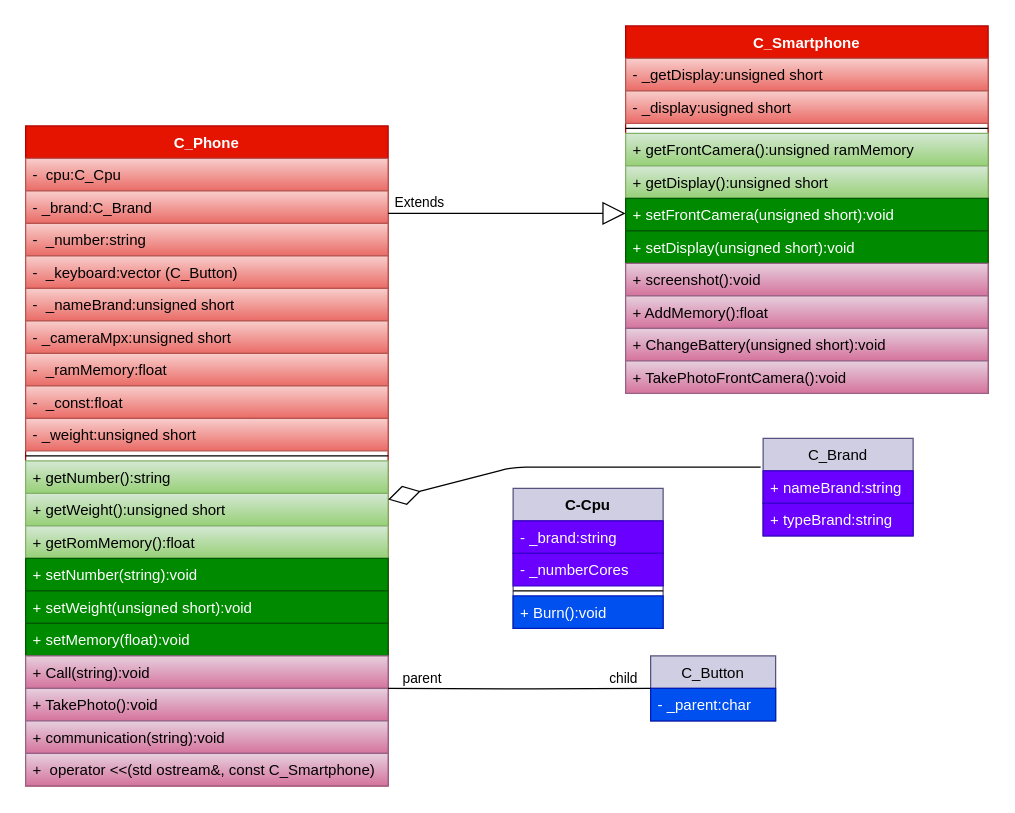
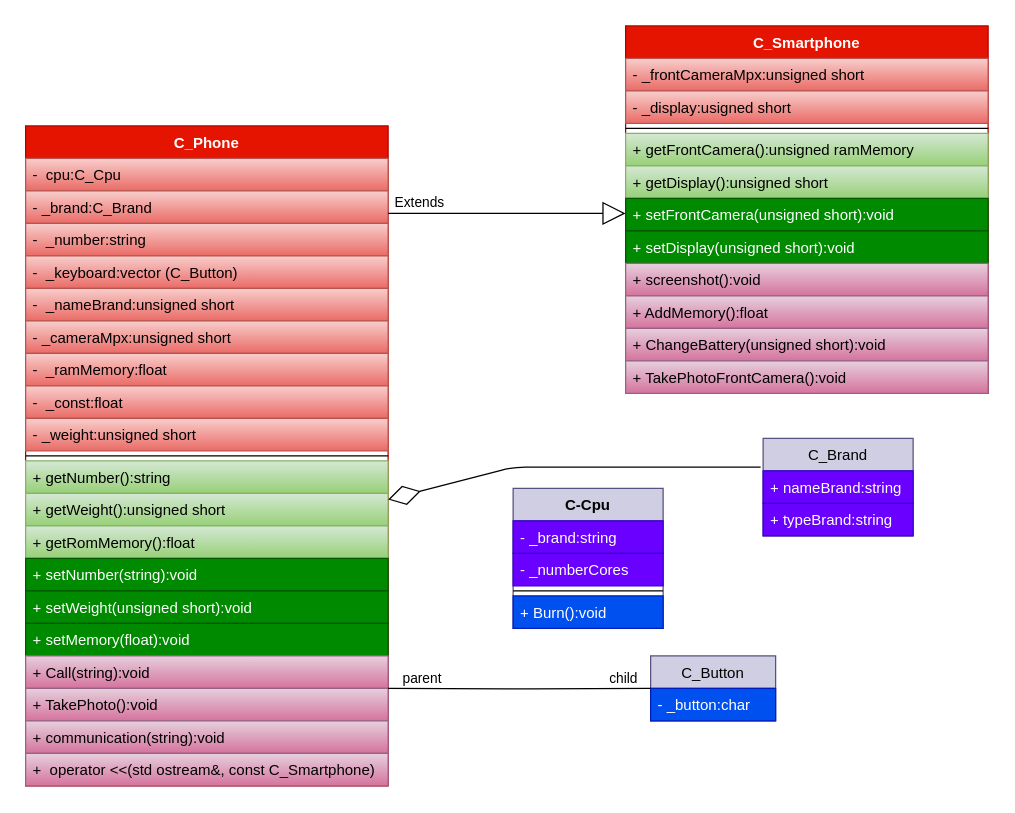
(738, 75) -> (759, 75)
(712, 705) -> (712, 705)
